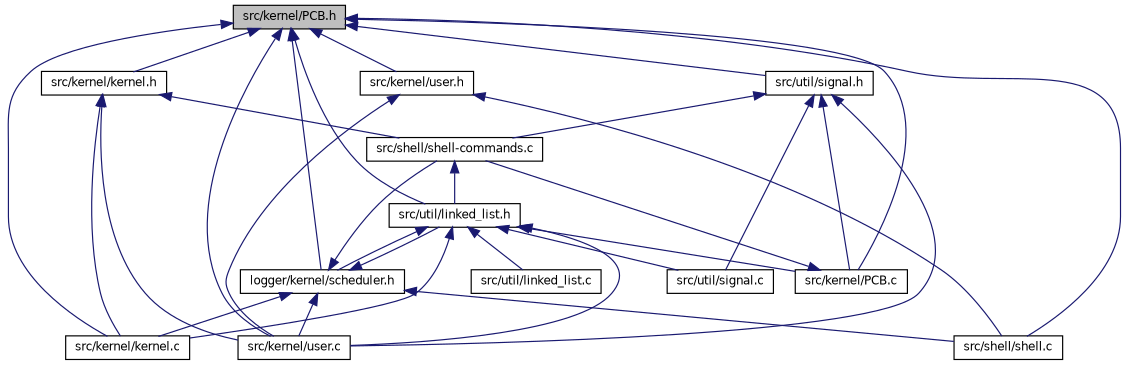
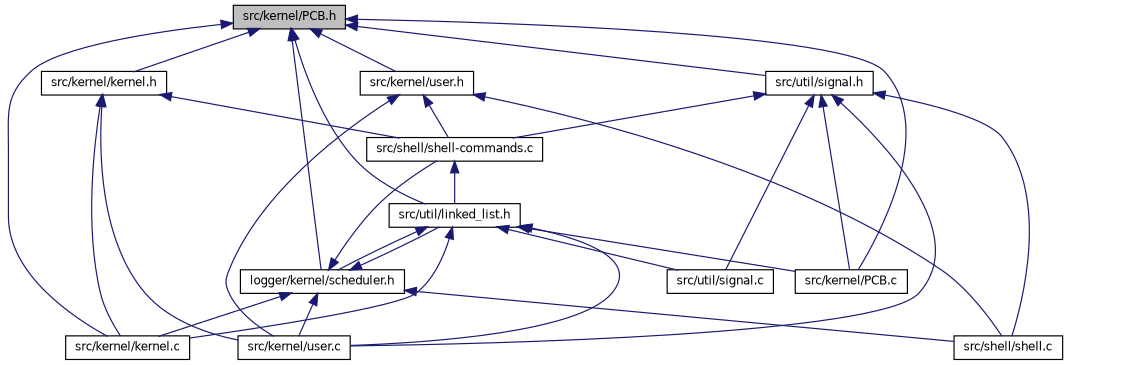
(897, 69) -> (1020, 173)
(211, 193) -> none
(647, 214) -> (439, 122)
(536, 282) -> none
